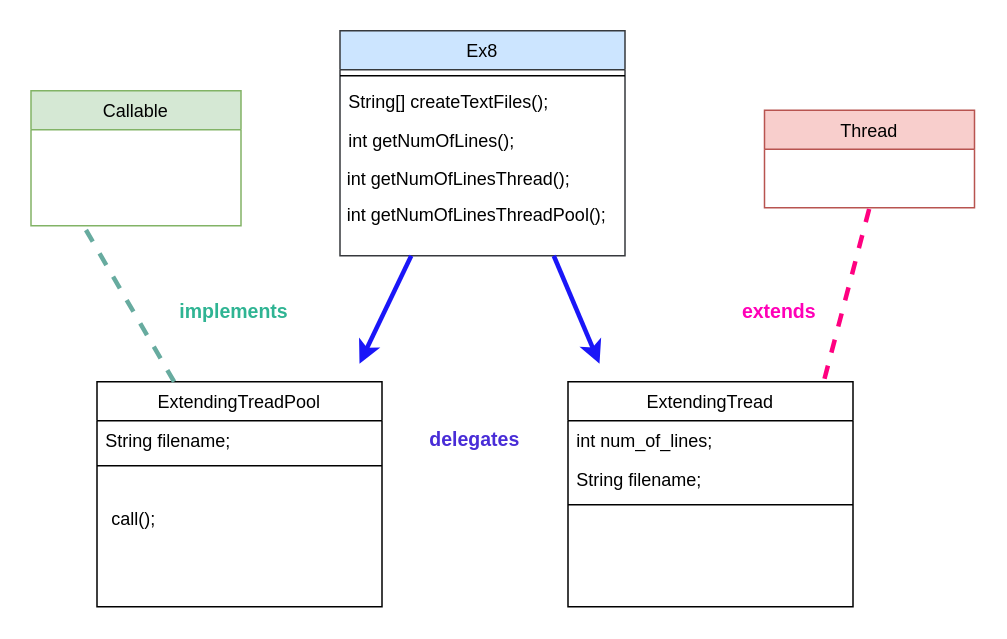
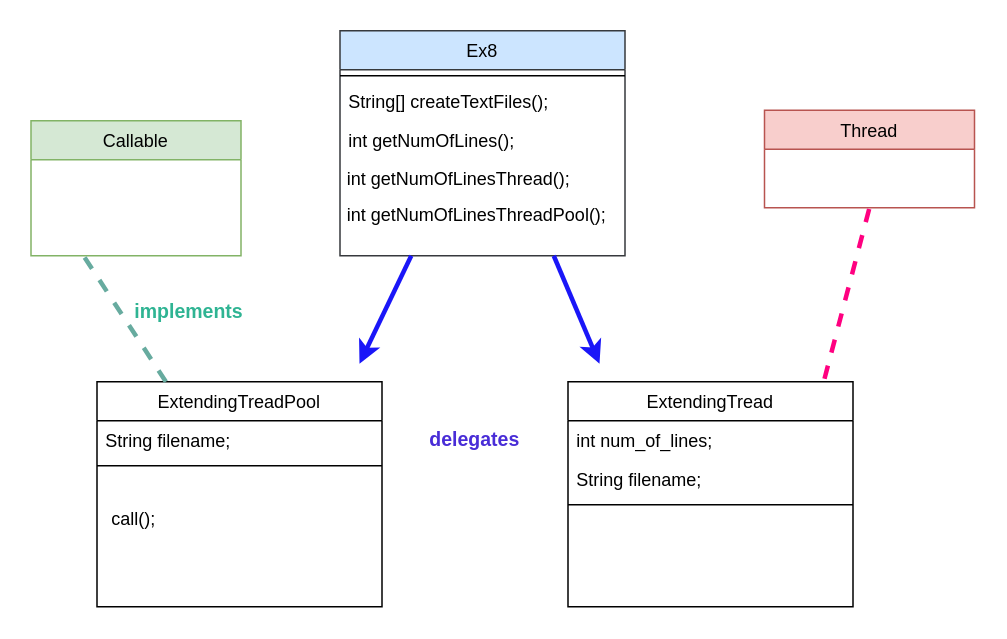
(136, 158) -> (136, 188)
(234, 311) -> (189, 311)
(779, 311) -> none
